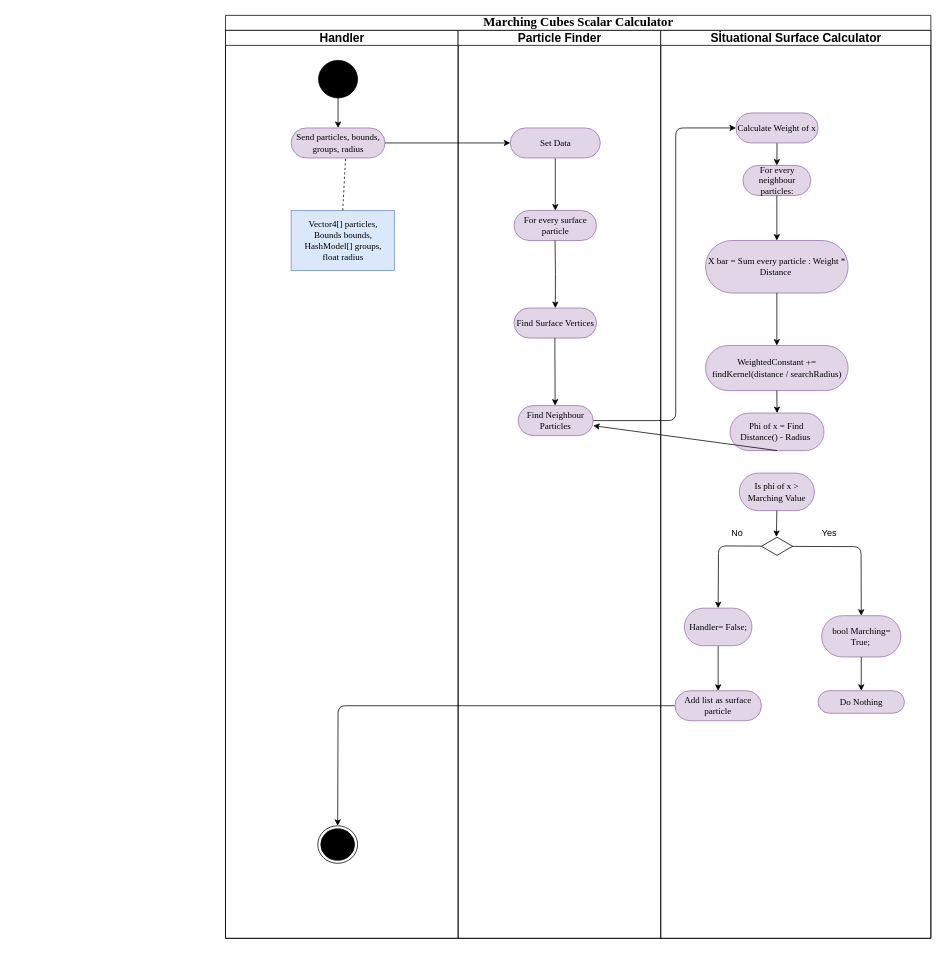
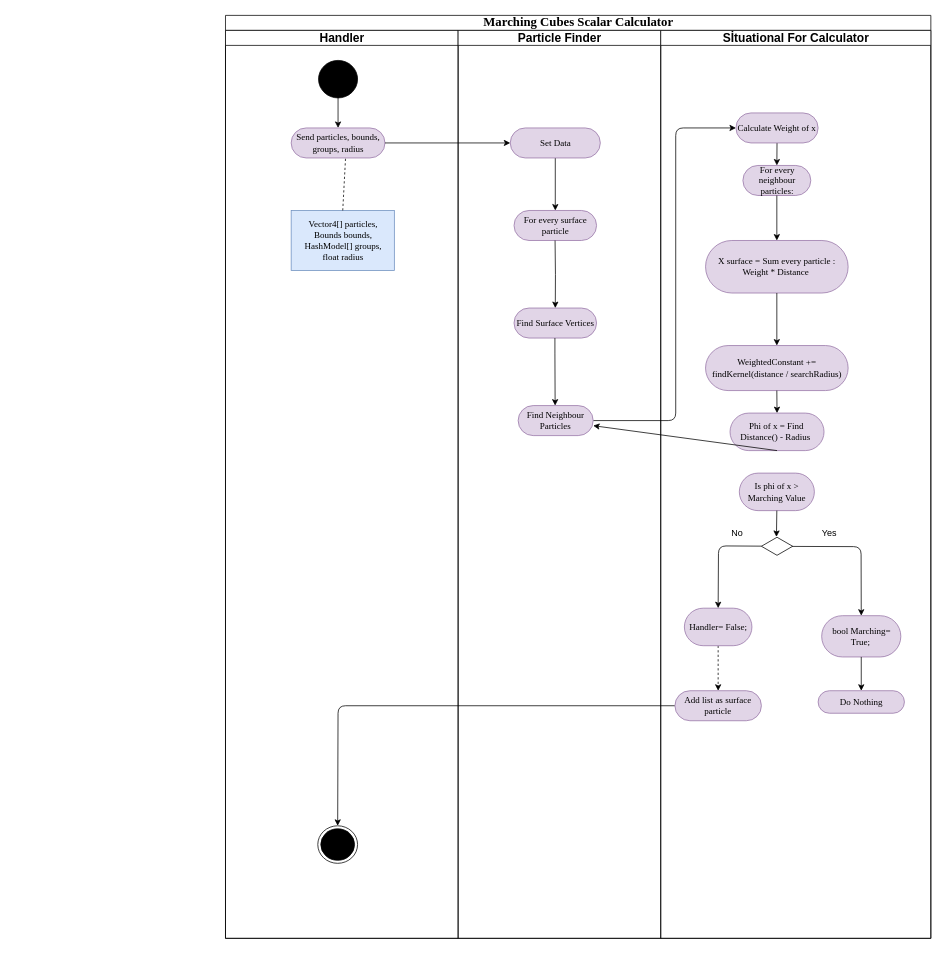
(796, 38) -> (796, 38)
(777, 267) -> (777, 267)
(718, 665) -> (718, 665)
